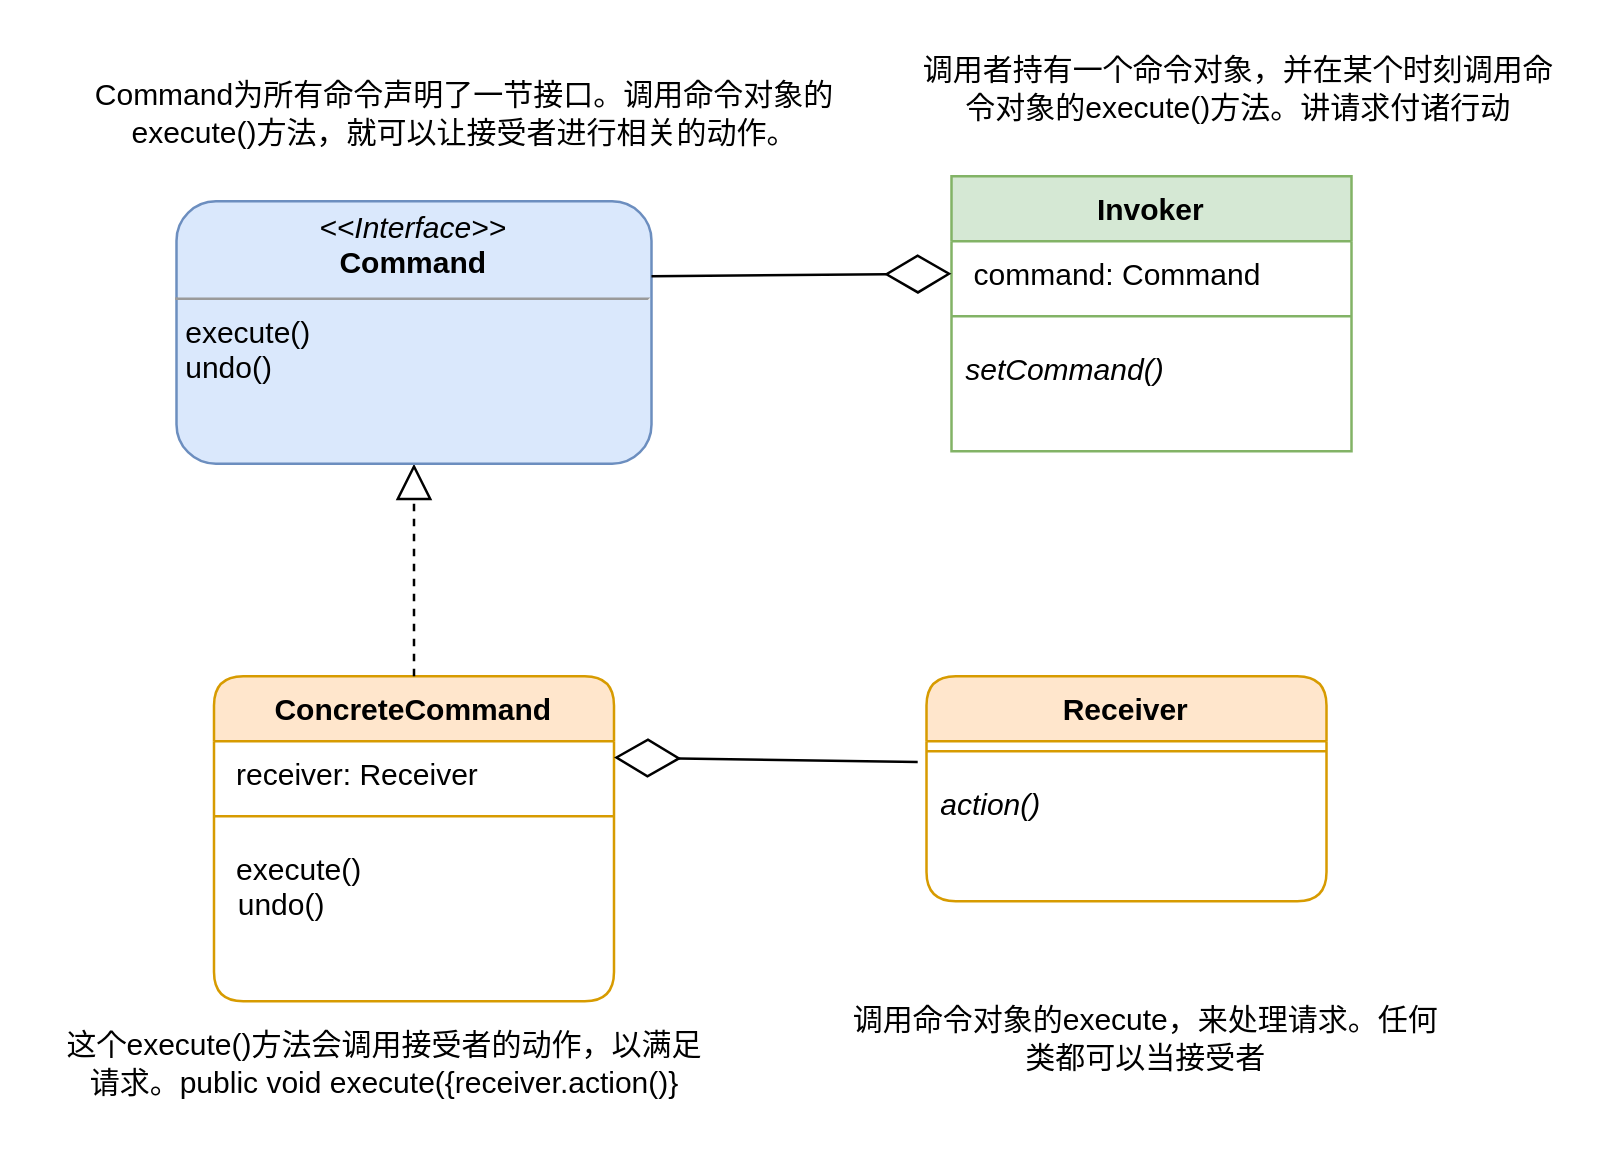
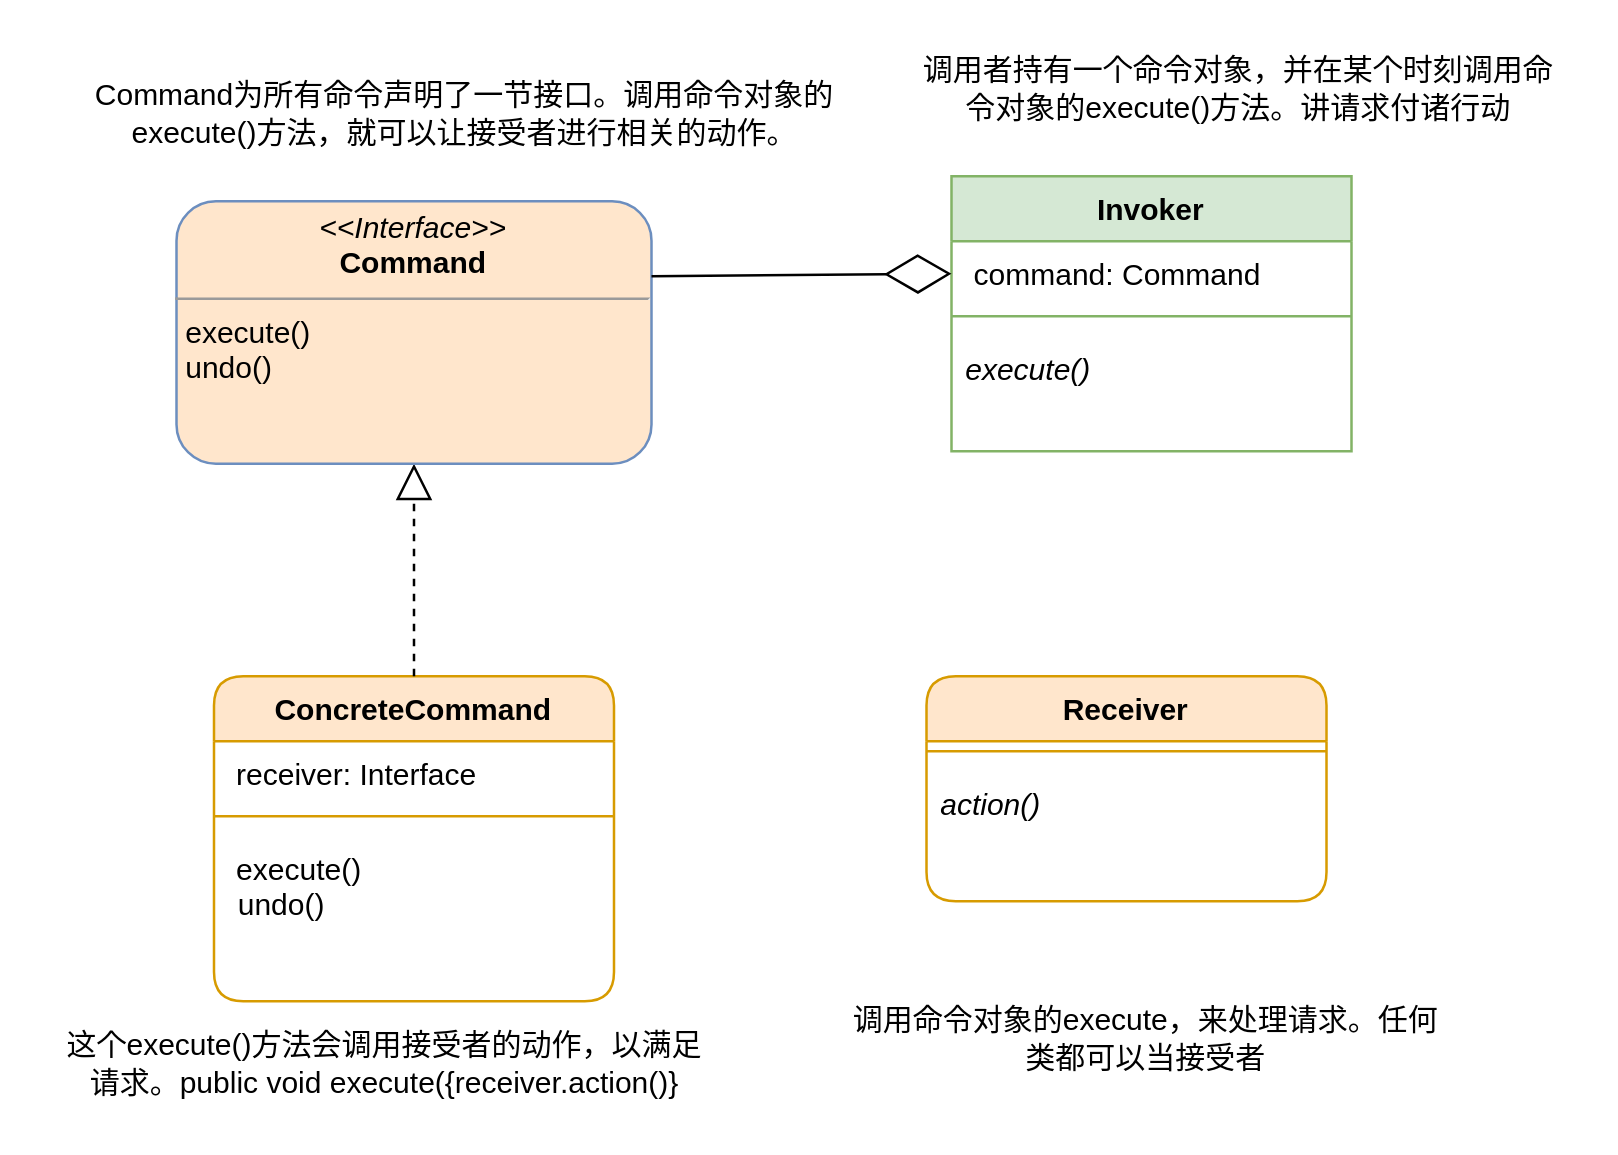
(414, 333) -> (414, 333)
(1067, 362) -> (1042, 362)
(798, 760) -> none
(364, 777) -> (377, 777)
